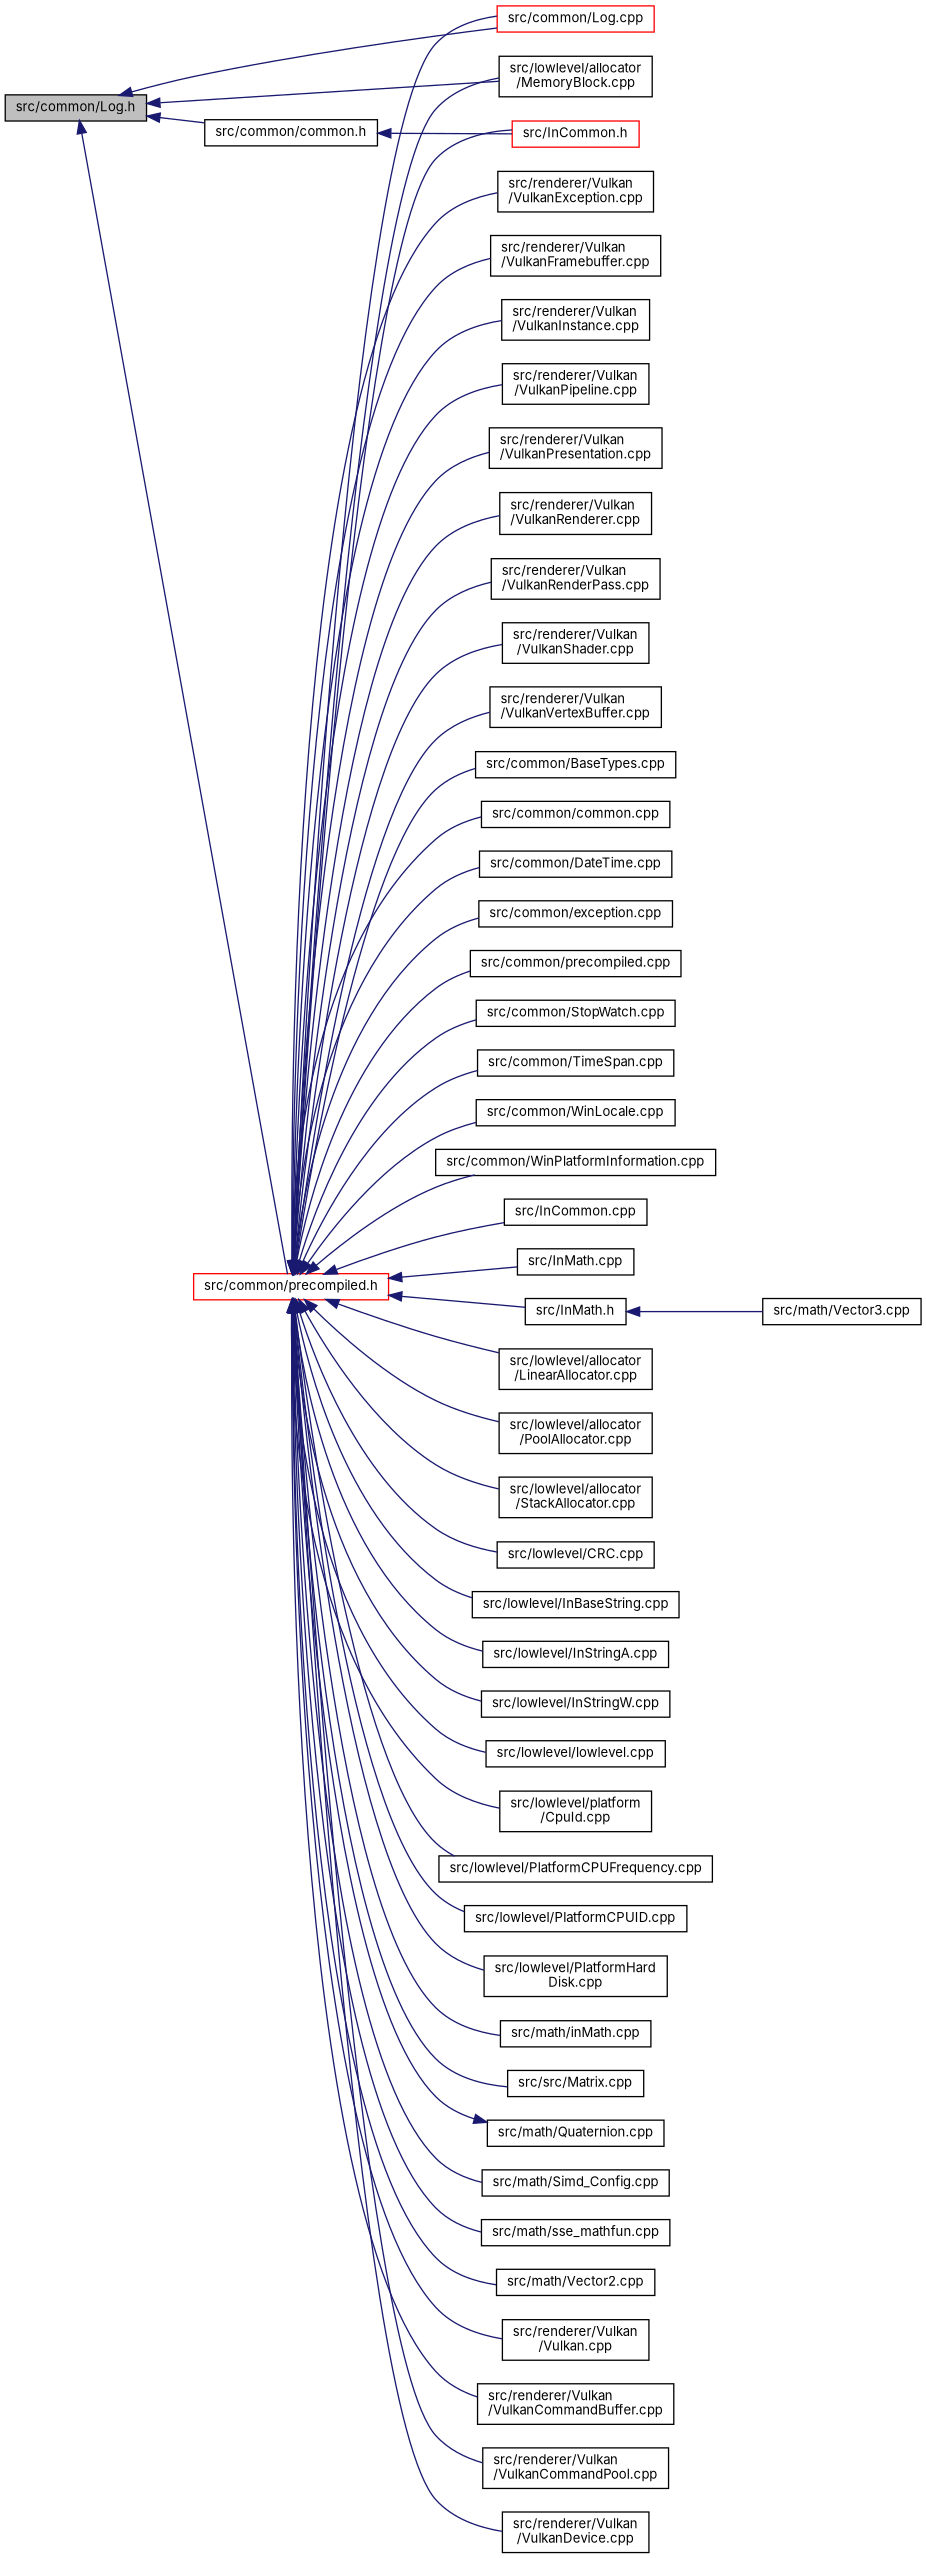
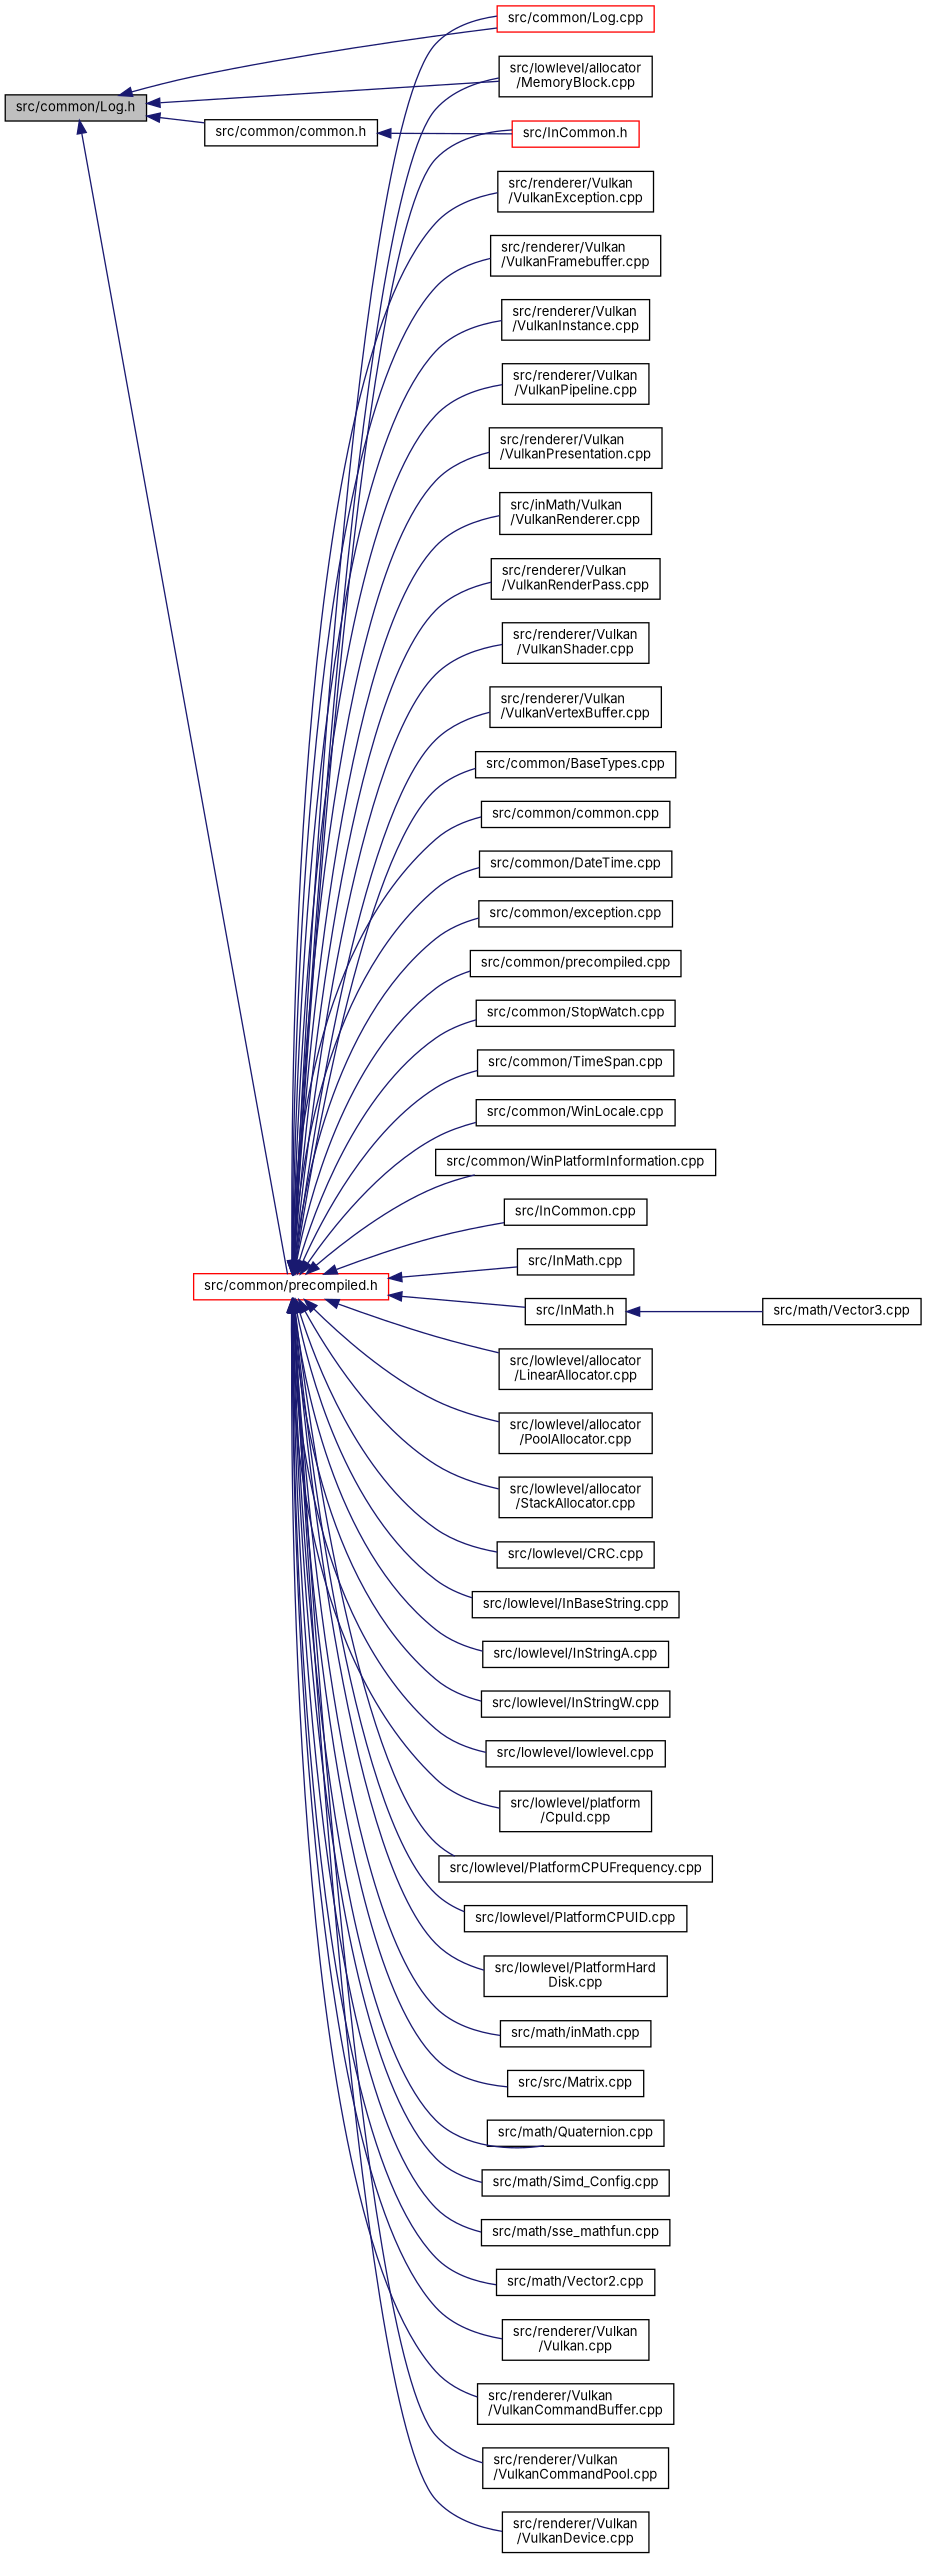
(576, 514) -> (576, 514)
(347, 1858) -> (351, 1899)
